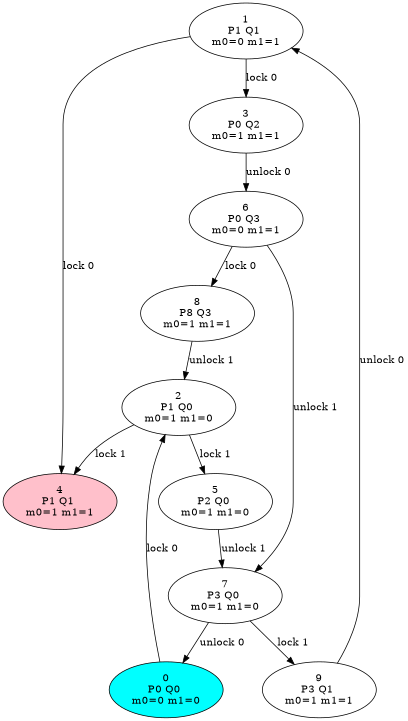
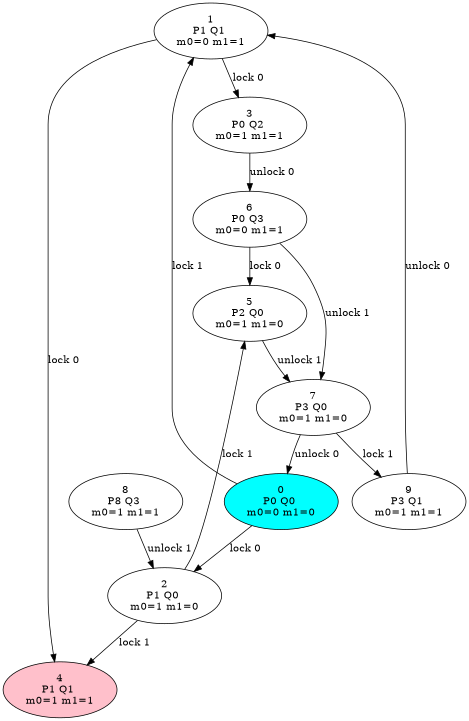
(224, 263) -> (250, 262)
none -> (172, 287)
